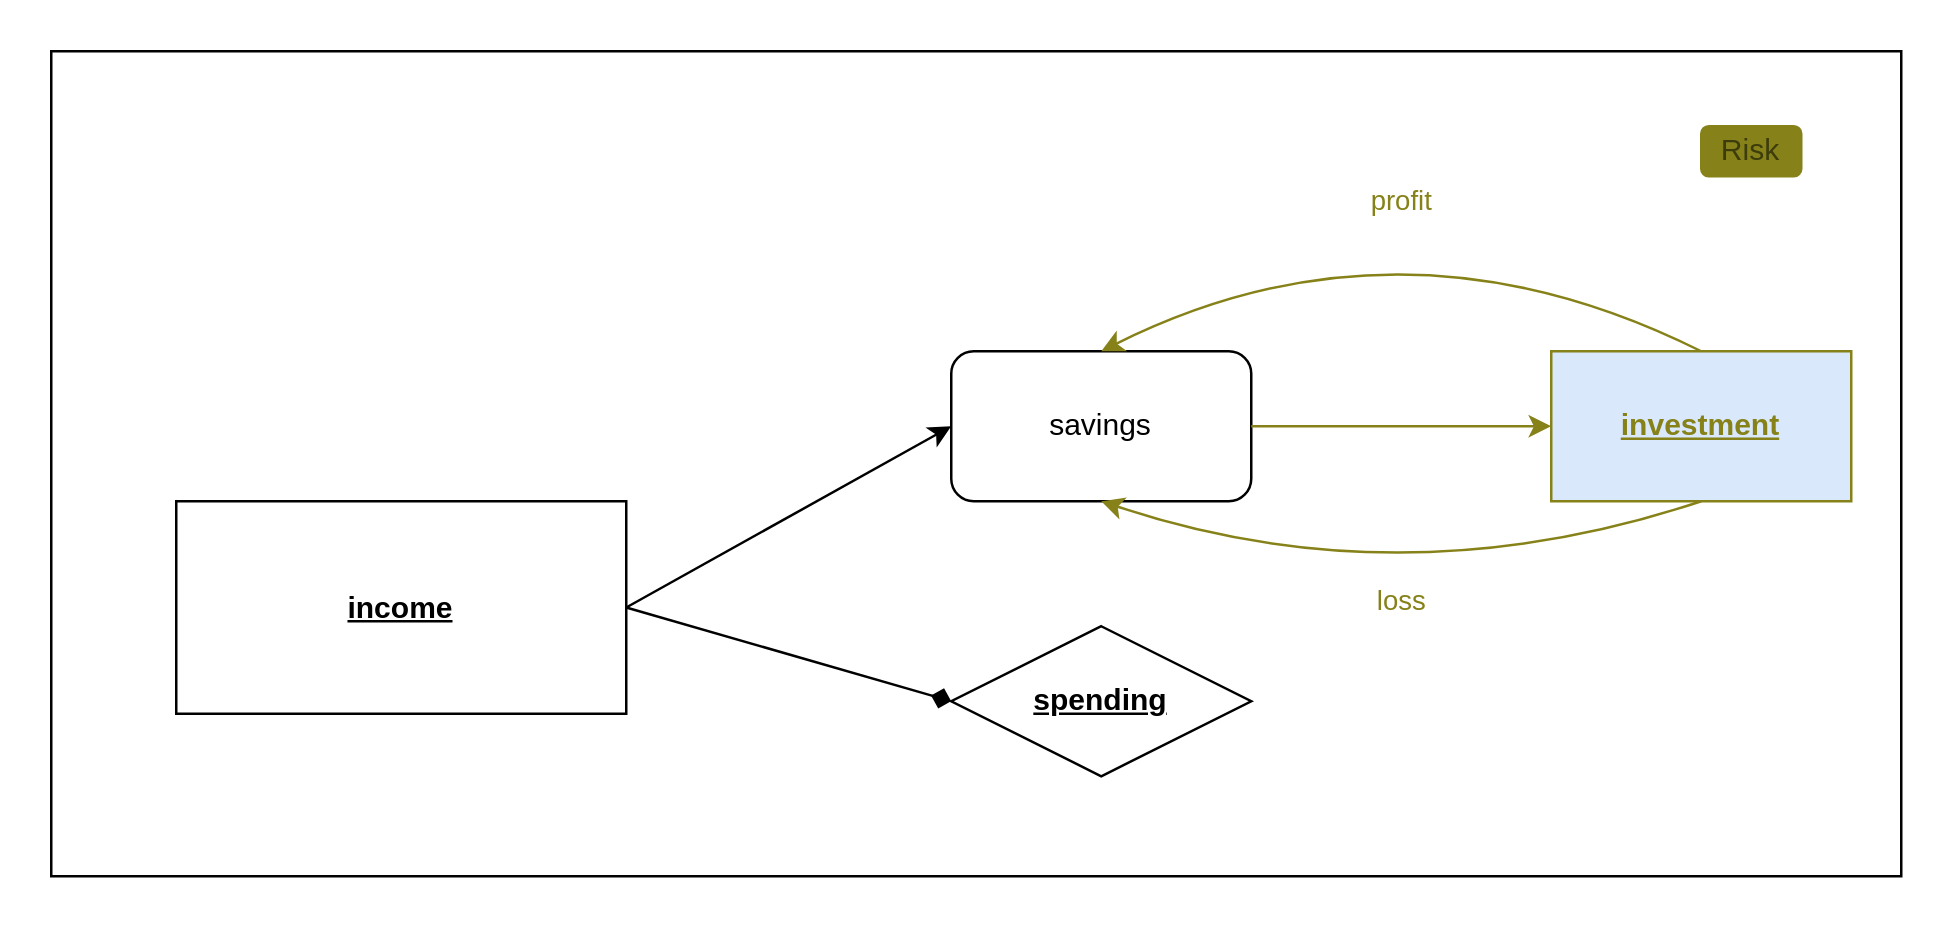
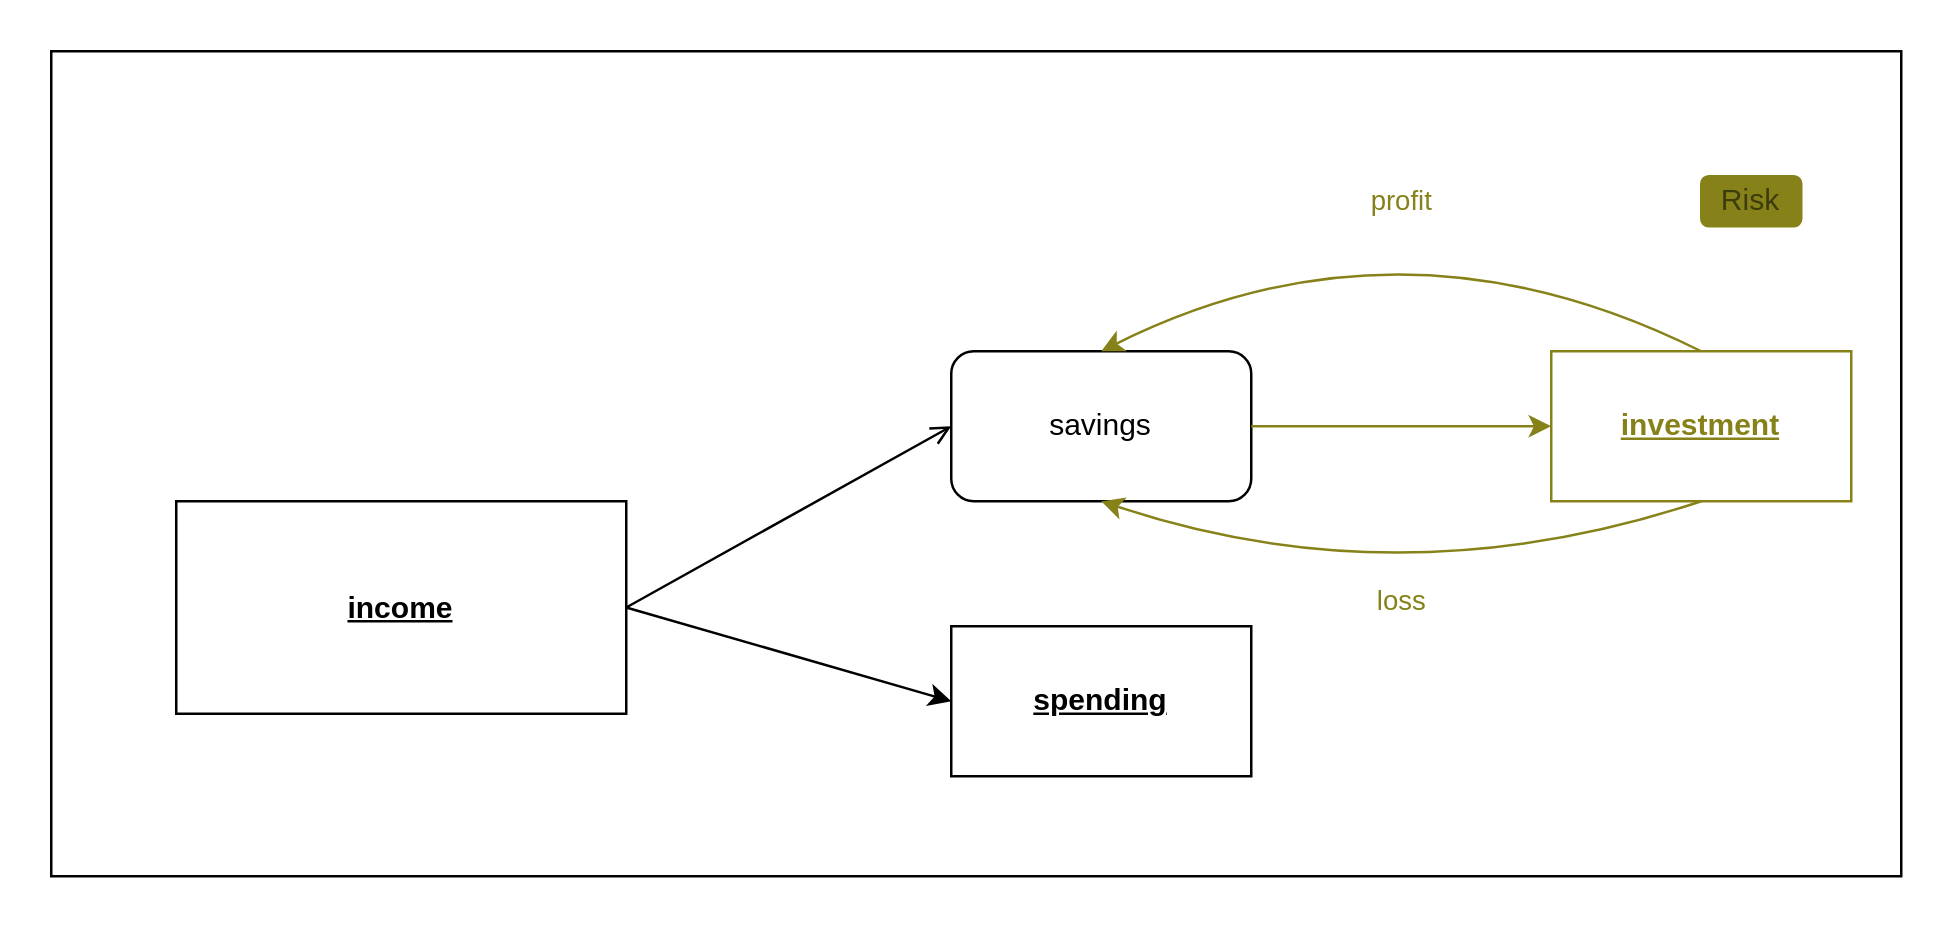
(1751, 151) -> (1751, 201)
(1701, 426) -> (1701, 426)
(936, 435) -> (939, 433)
(931, 695) -> (932, 696)
(1101, 701) -> (1101, 701)
